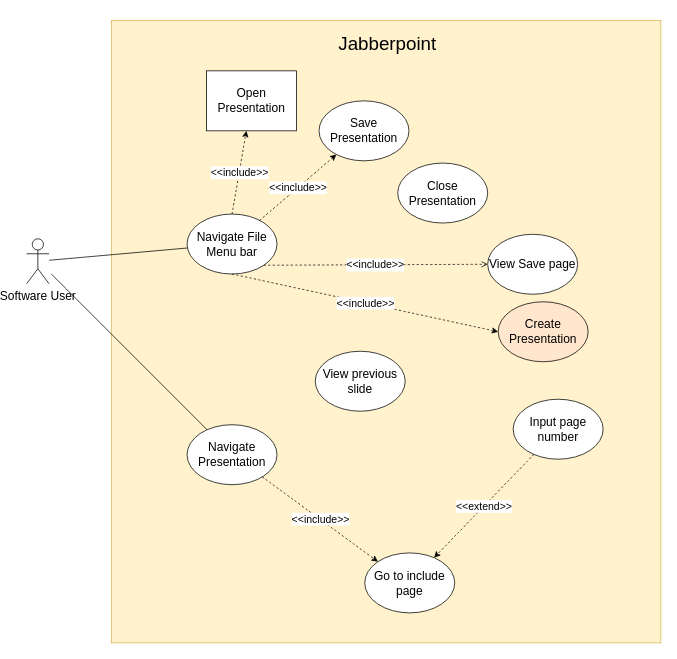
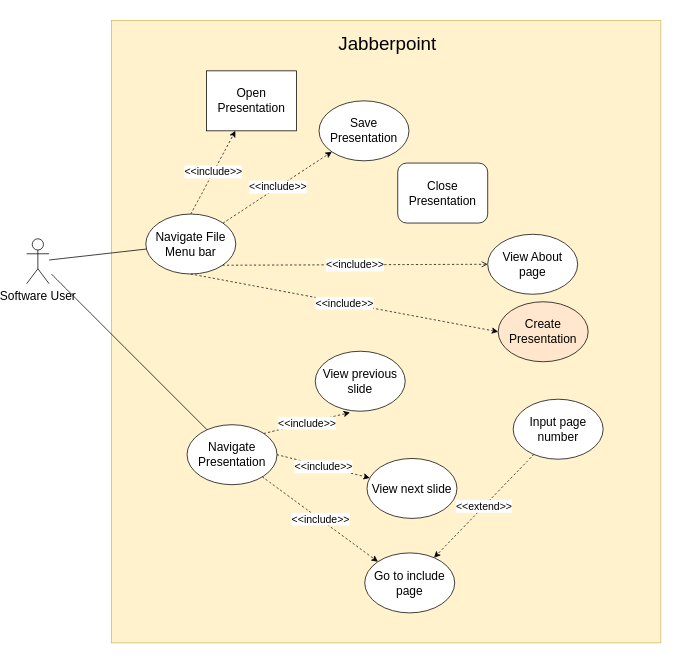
(443, 193) -> (443, 193)
(232, 244) -> (191, 244)
(533, 264) -> (533, 264)
none -> (308, 423)
none -> (314, 464)
none -> (412, 489)
